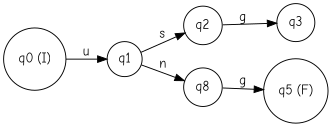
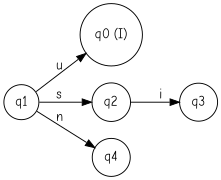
(243, 17) -> (161, 95)
(82, 59) -> (57, 76)
(203, 87) -> (111, 157)
(296, 91) -> none
